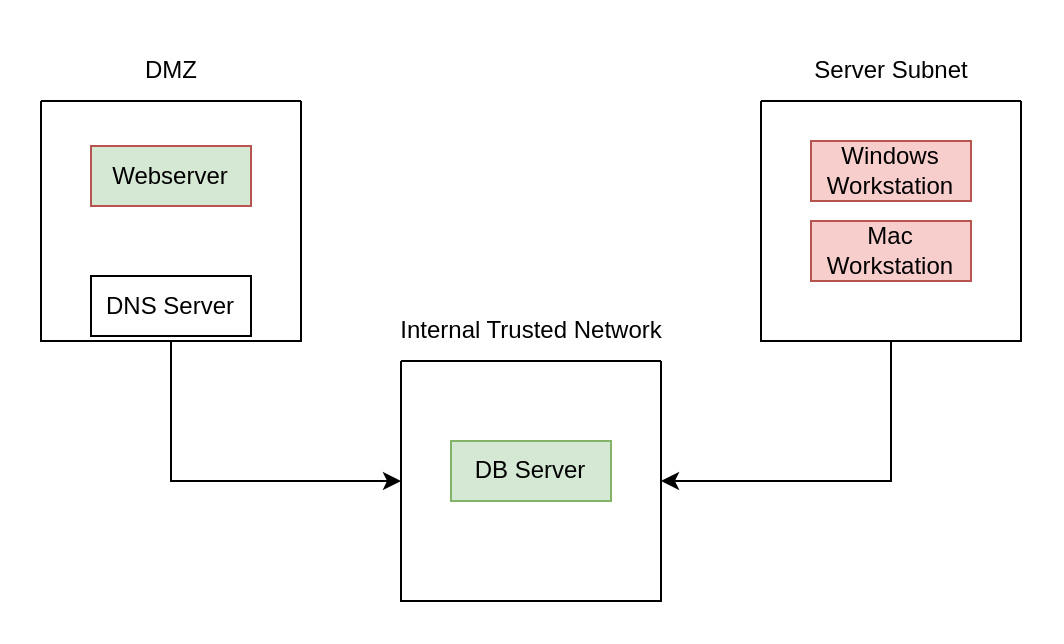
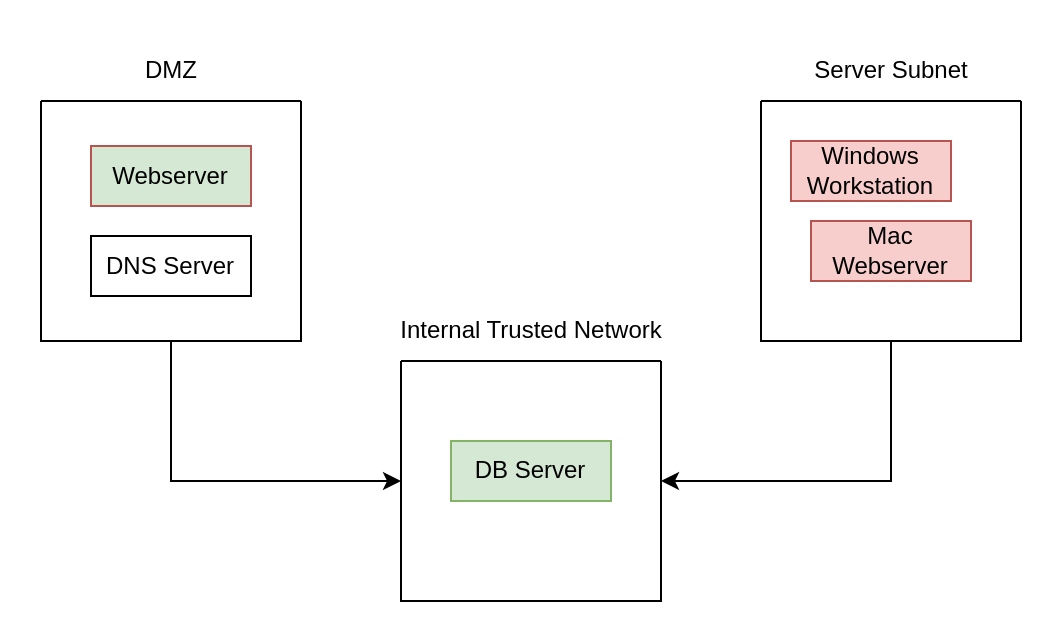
(891, 171) -> (871, 171)
(891, 251) -> (891, 251)
(171, 306) -> (171, 266)
